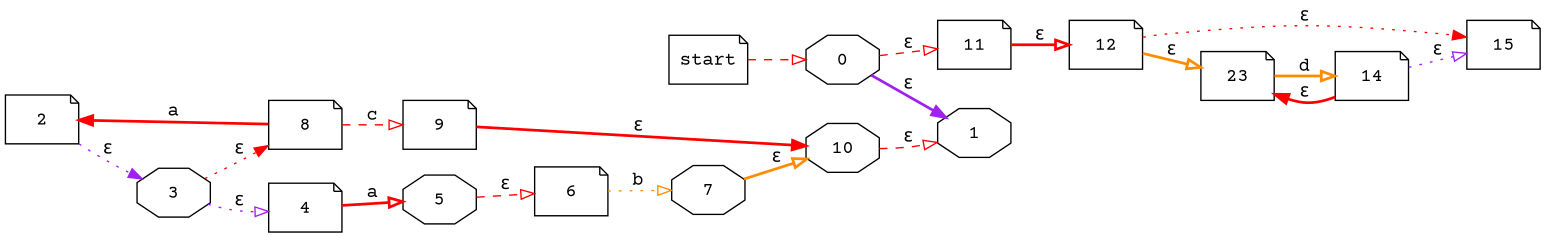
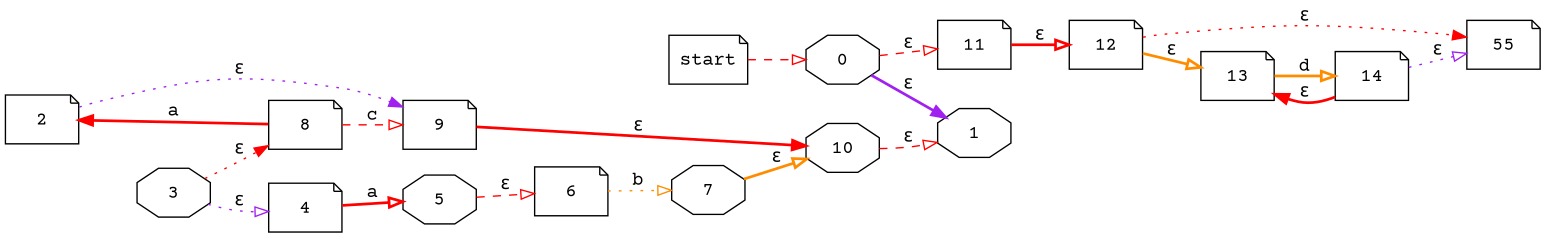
(1503, 45) -> (1503, 45)
(1238, 76) -> (1238, 76)
(104, 159) -> (234, 79)
